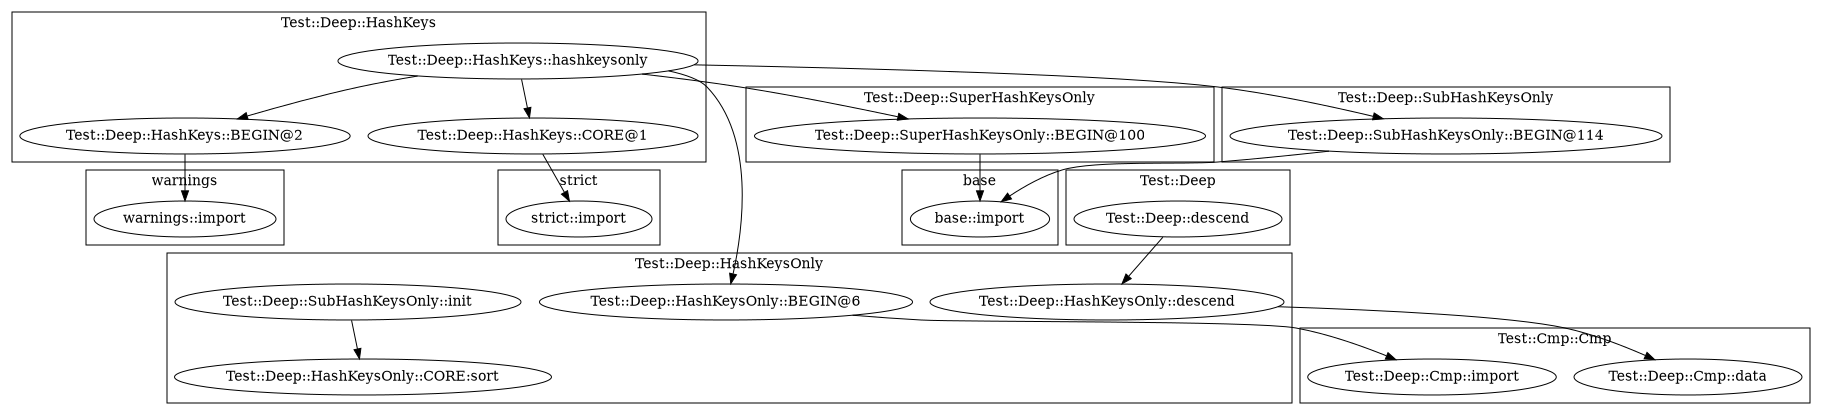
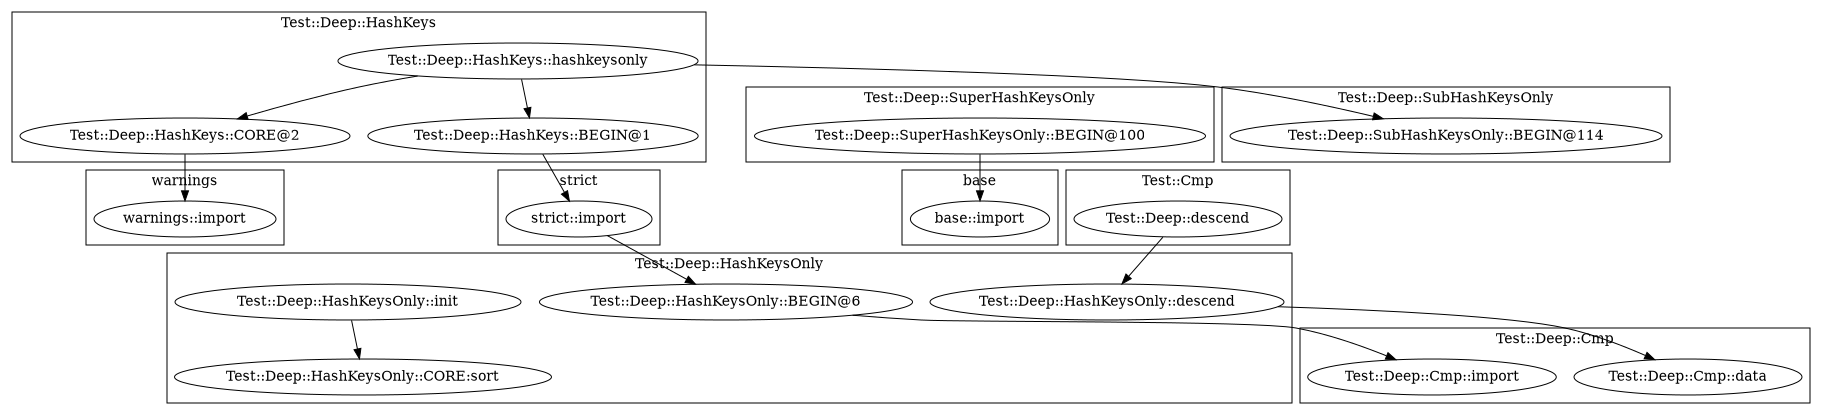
(777, 93) -> none
(185, 136) -> (185, 136)
(533, 136) -> (533, 136)
(739, 156) -> (651, 260)
(1166, 163) -> none
(1178, 182) -> (1178, 182)
(348, 302) -> (348, 302)
(1555, 340) -> (1555, 340)
